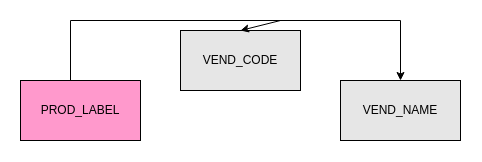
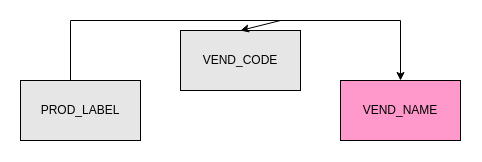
(81, 111) -> (81, 111)
(401, 111) -> (401, 111)
